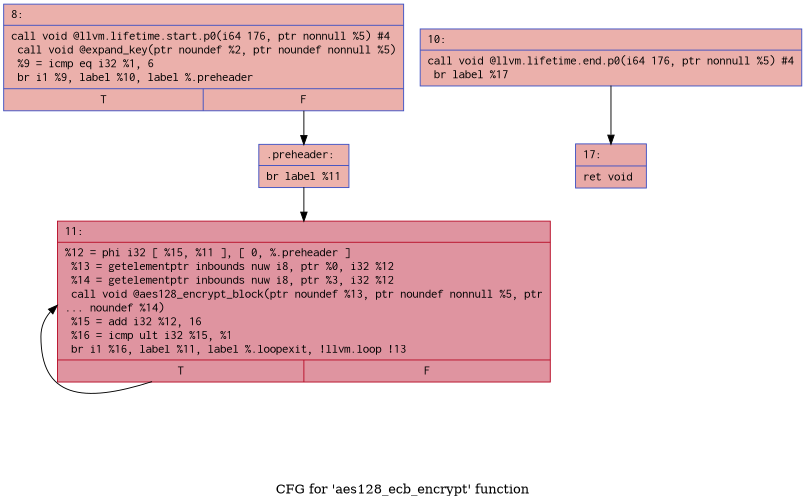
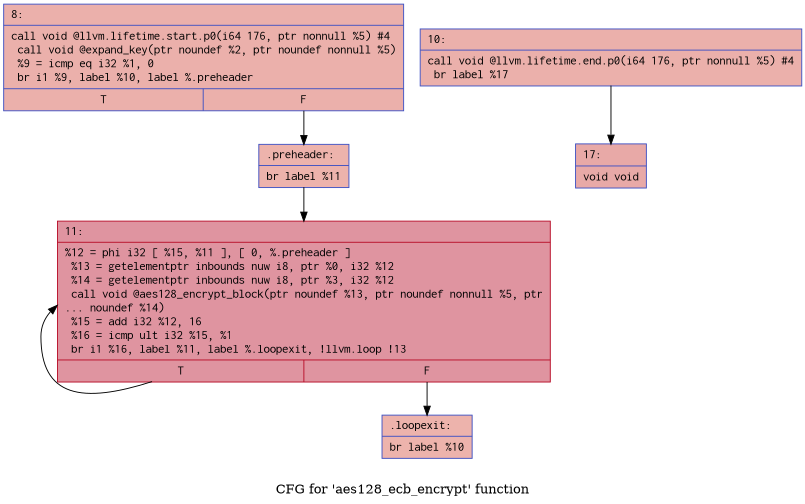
(83, 63) -> (83, 63)
(608, 177) -> (611, 177)
none -> (427, 437)
